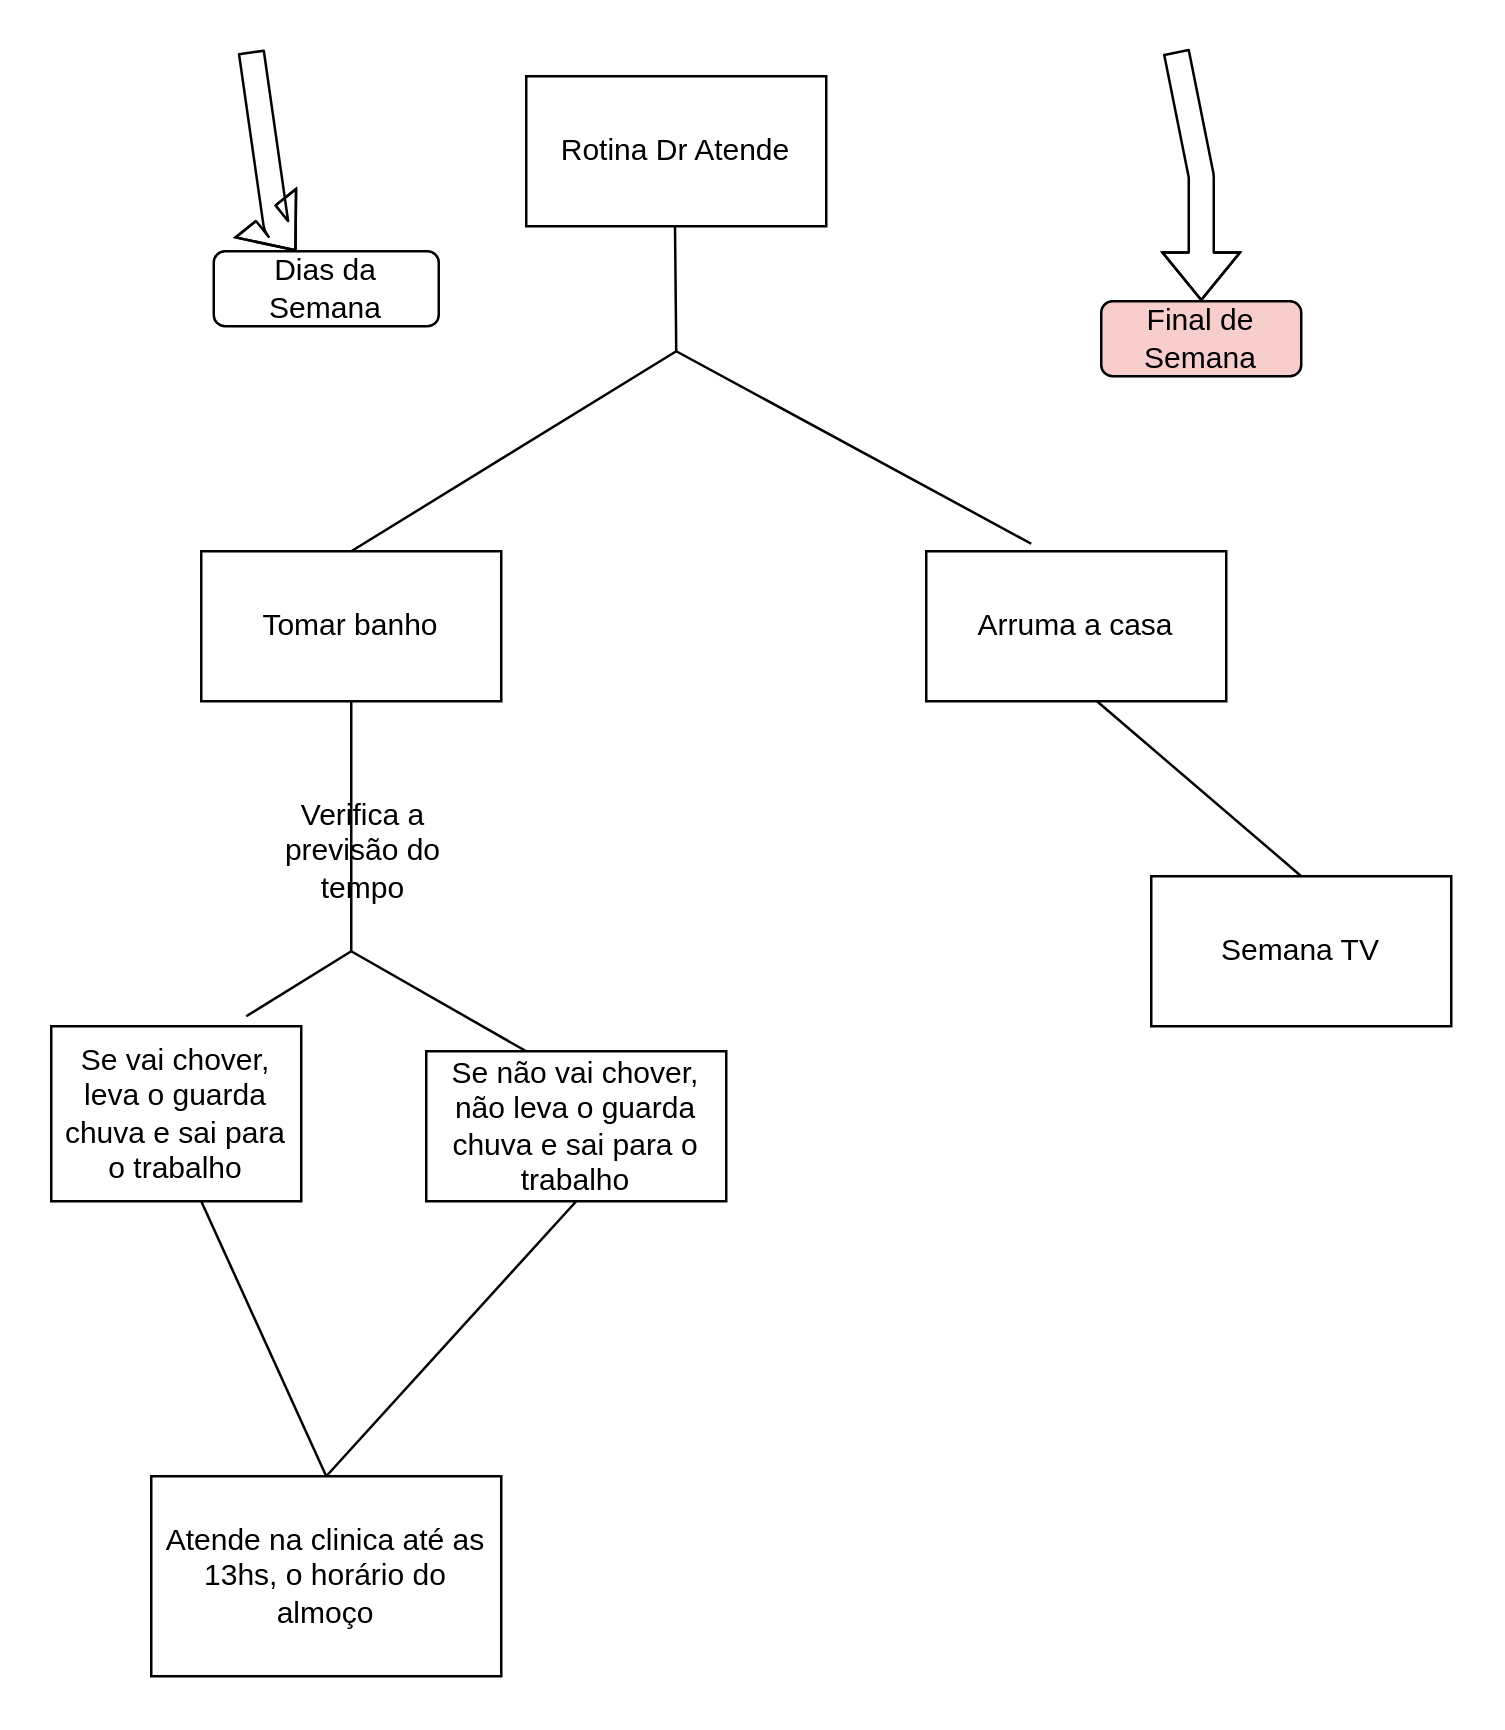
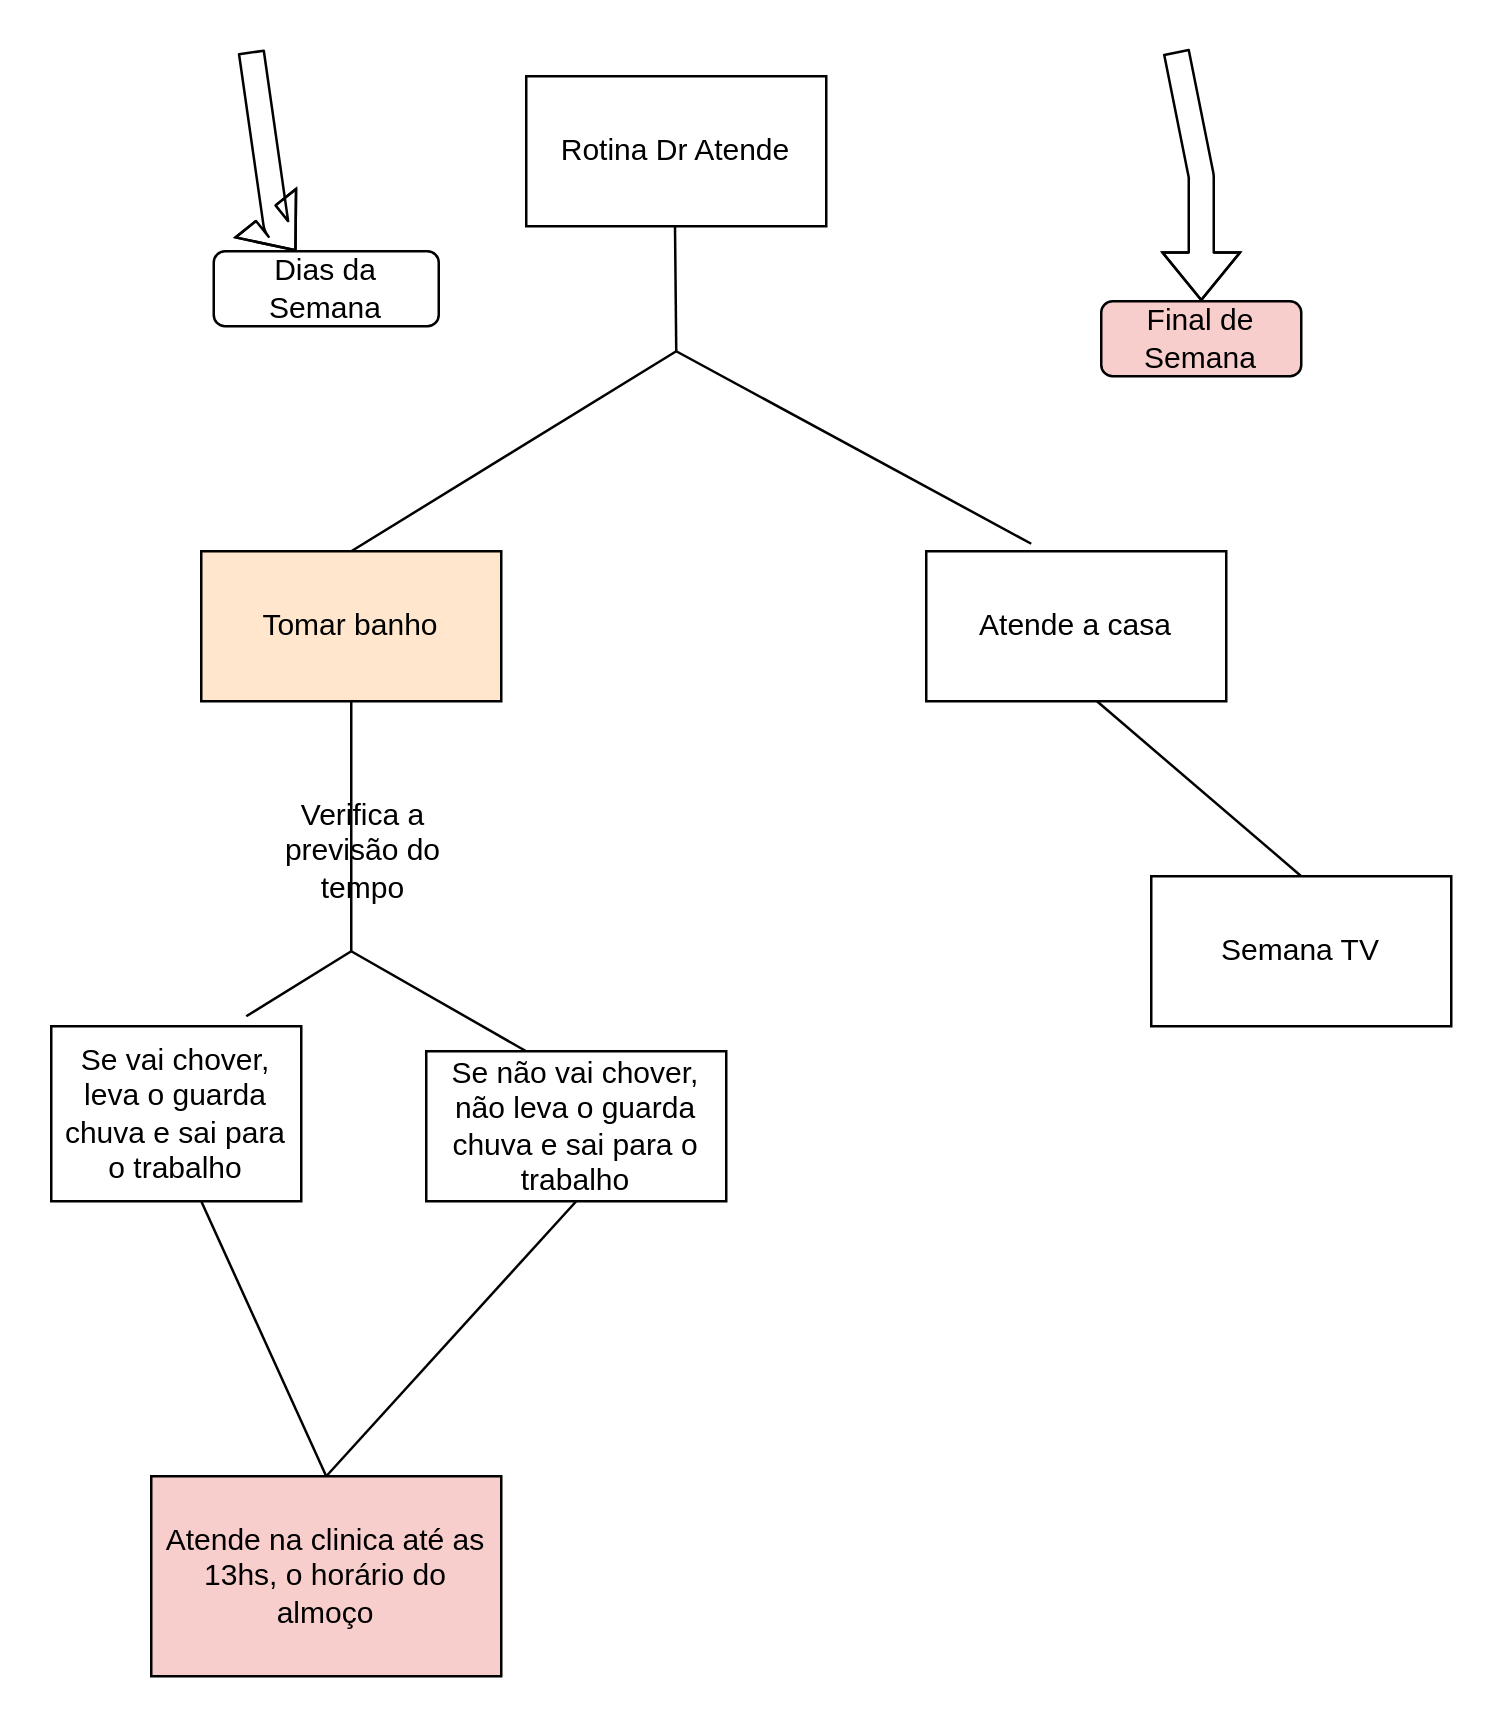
(351, 626) -> (351, 626)
(1076, 626) -> (1076, 626)
(326, 1576) -> (326, 1576)
